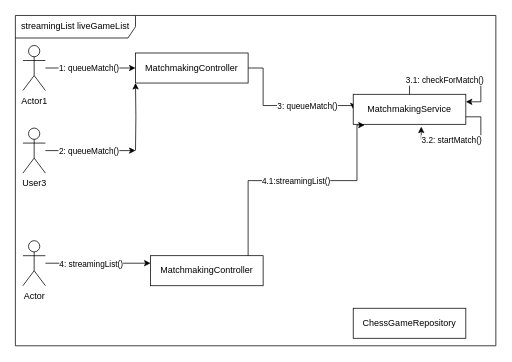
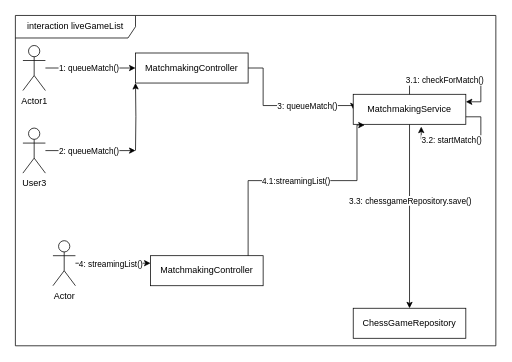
(75, 27) -> (75, 27)
none -> (409, 214)
(34, 263) -> (64, 263)
